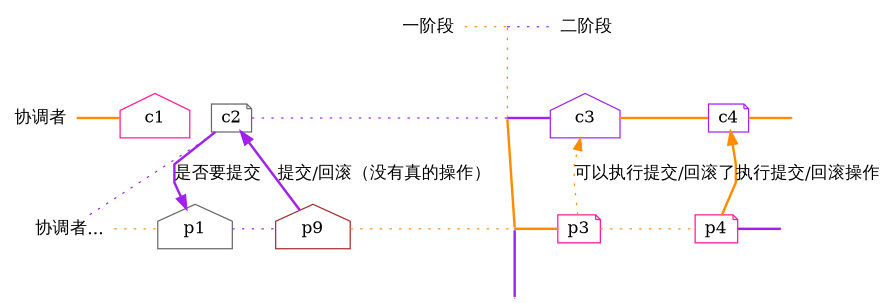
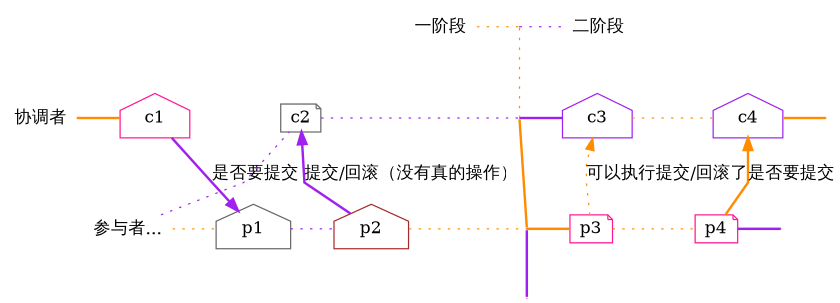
(664, 118) -> (673, 118)
(729, 118) -> (748, 118)
(174, 170) -> (201, 170)
(808, 173) -> (792, 173)
(70, 229) -> (128, 229)
(313, 229) -> (371, 229)
